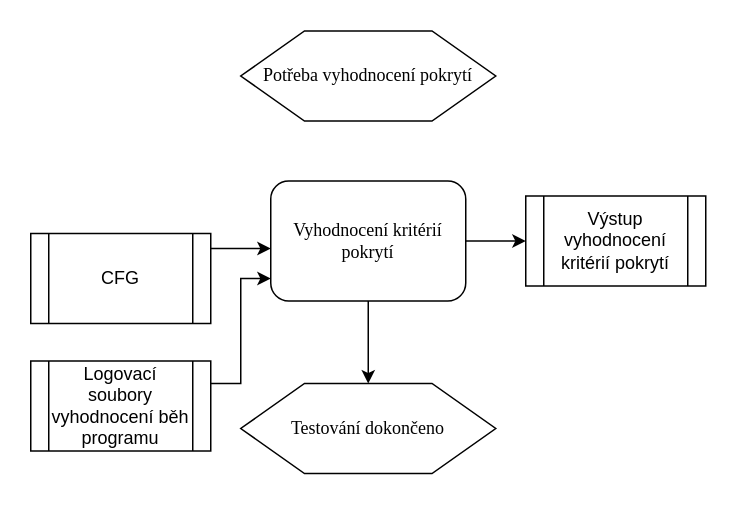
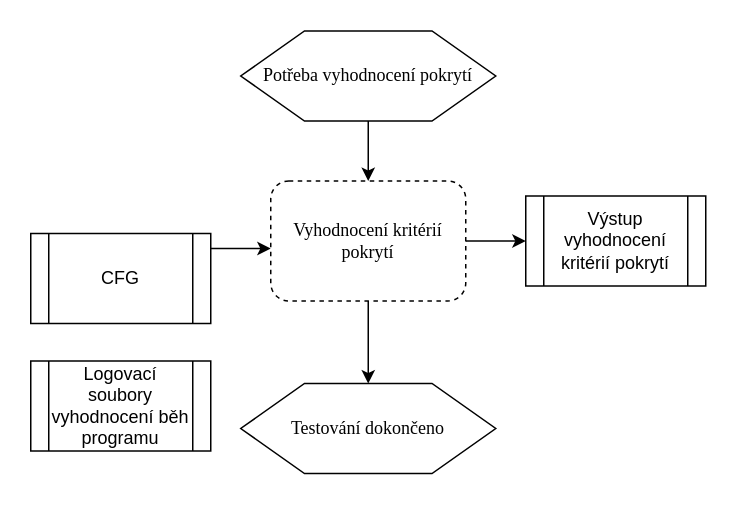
none -> (368, 146)
(368, 241) -> (368, 241)
(241, 335) -> none
